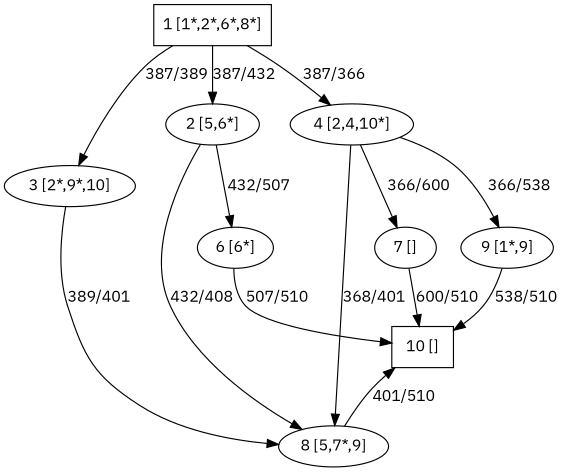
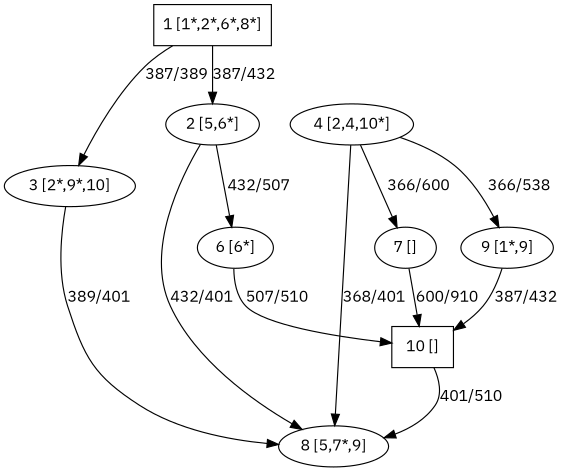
(285, 70) -> none
(202, 297) -> (202, 297)
(447, 297) -> (447, 297)
(526, 297) -> (526, 297)
(363, 399) -> (432, 410)
